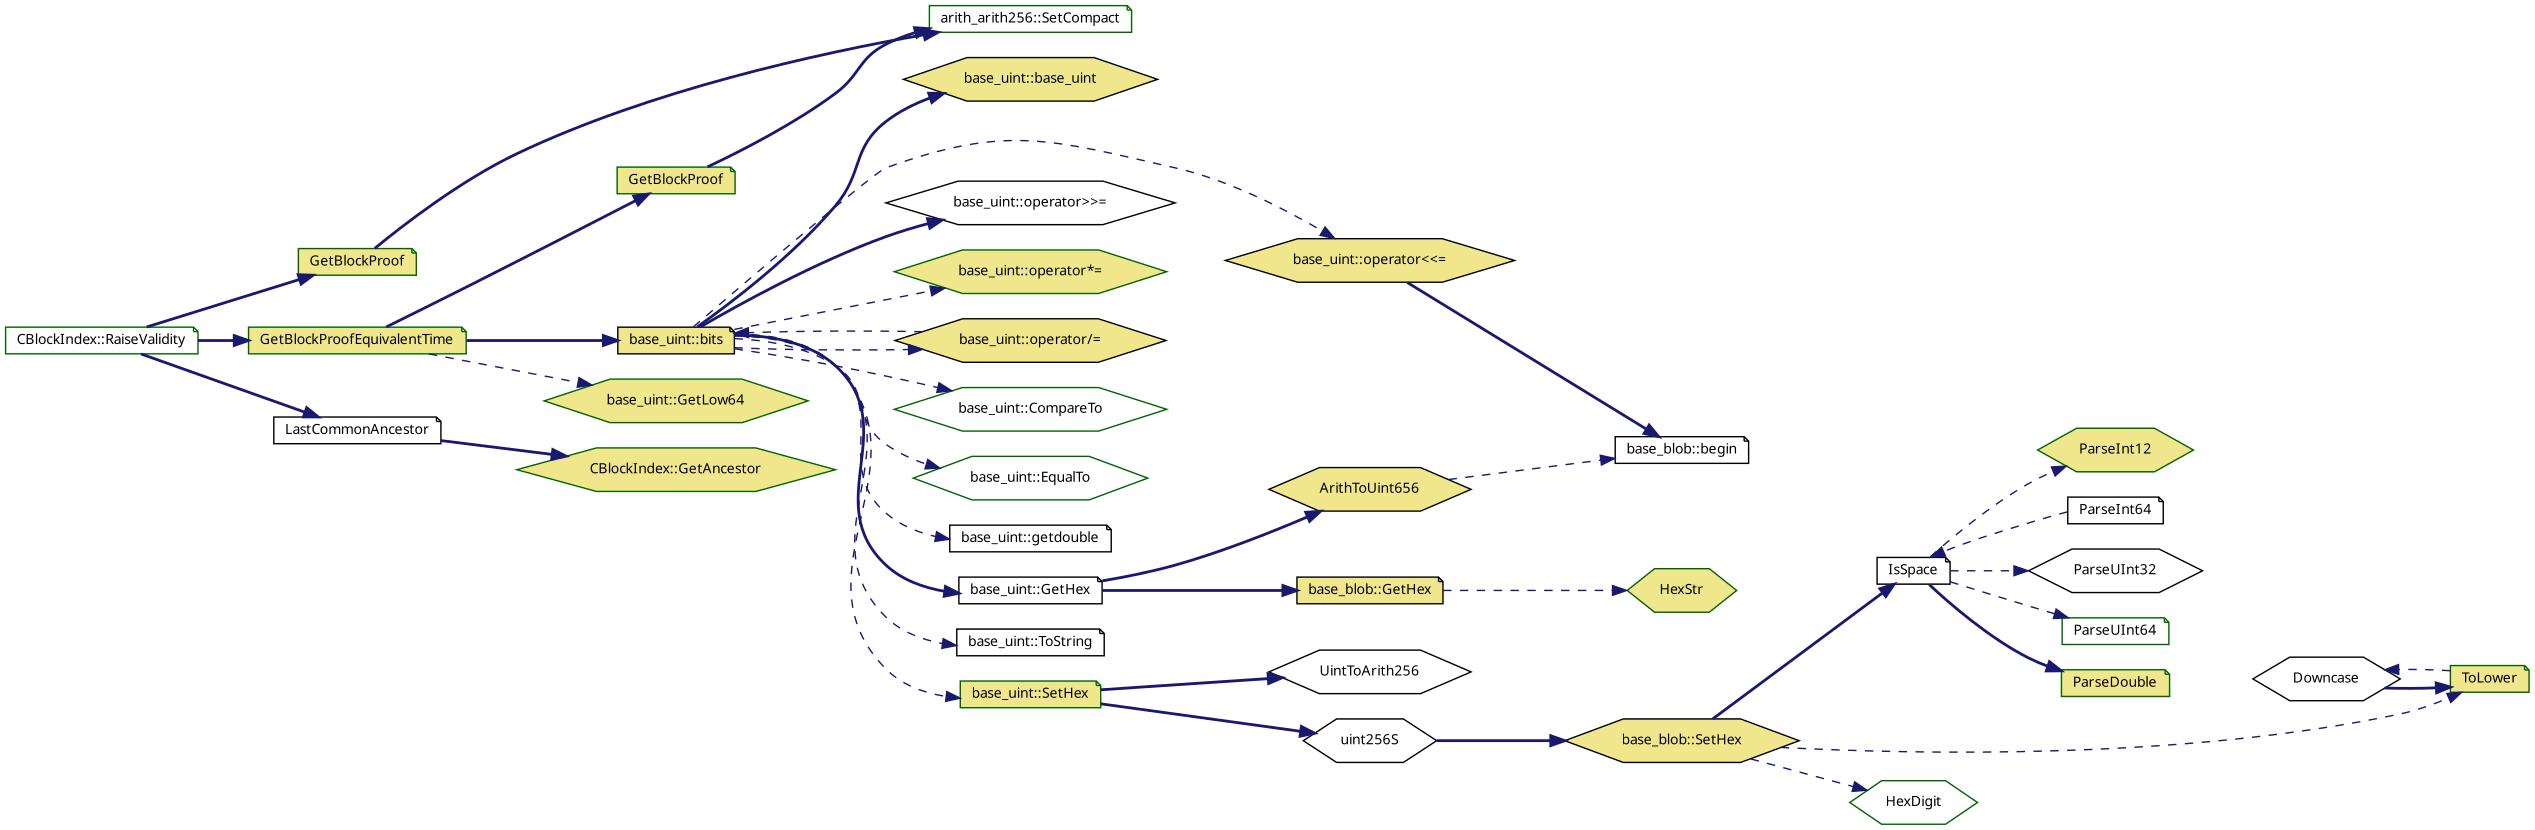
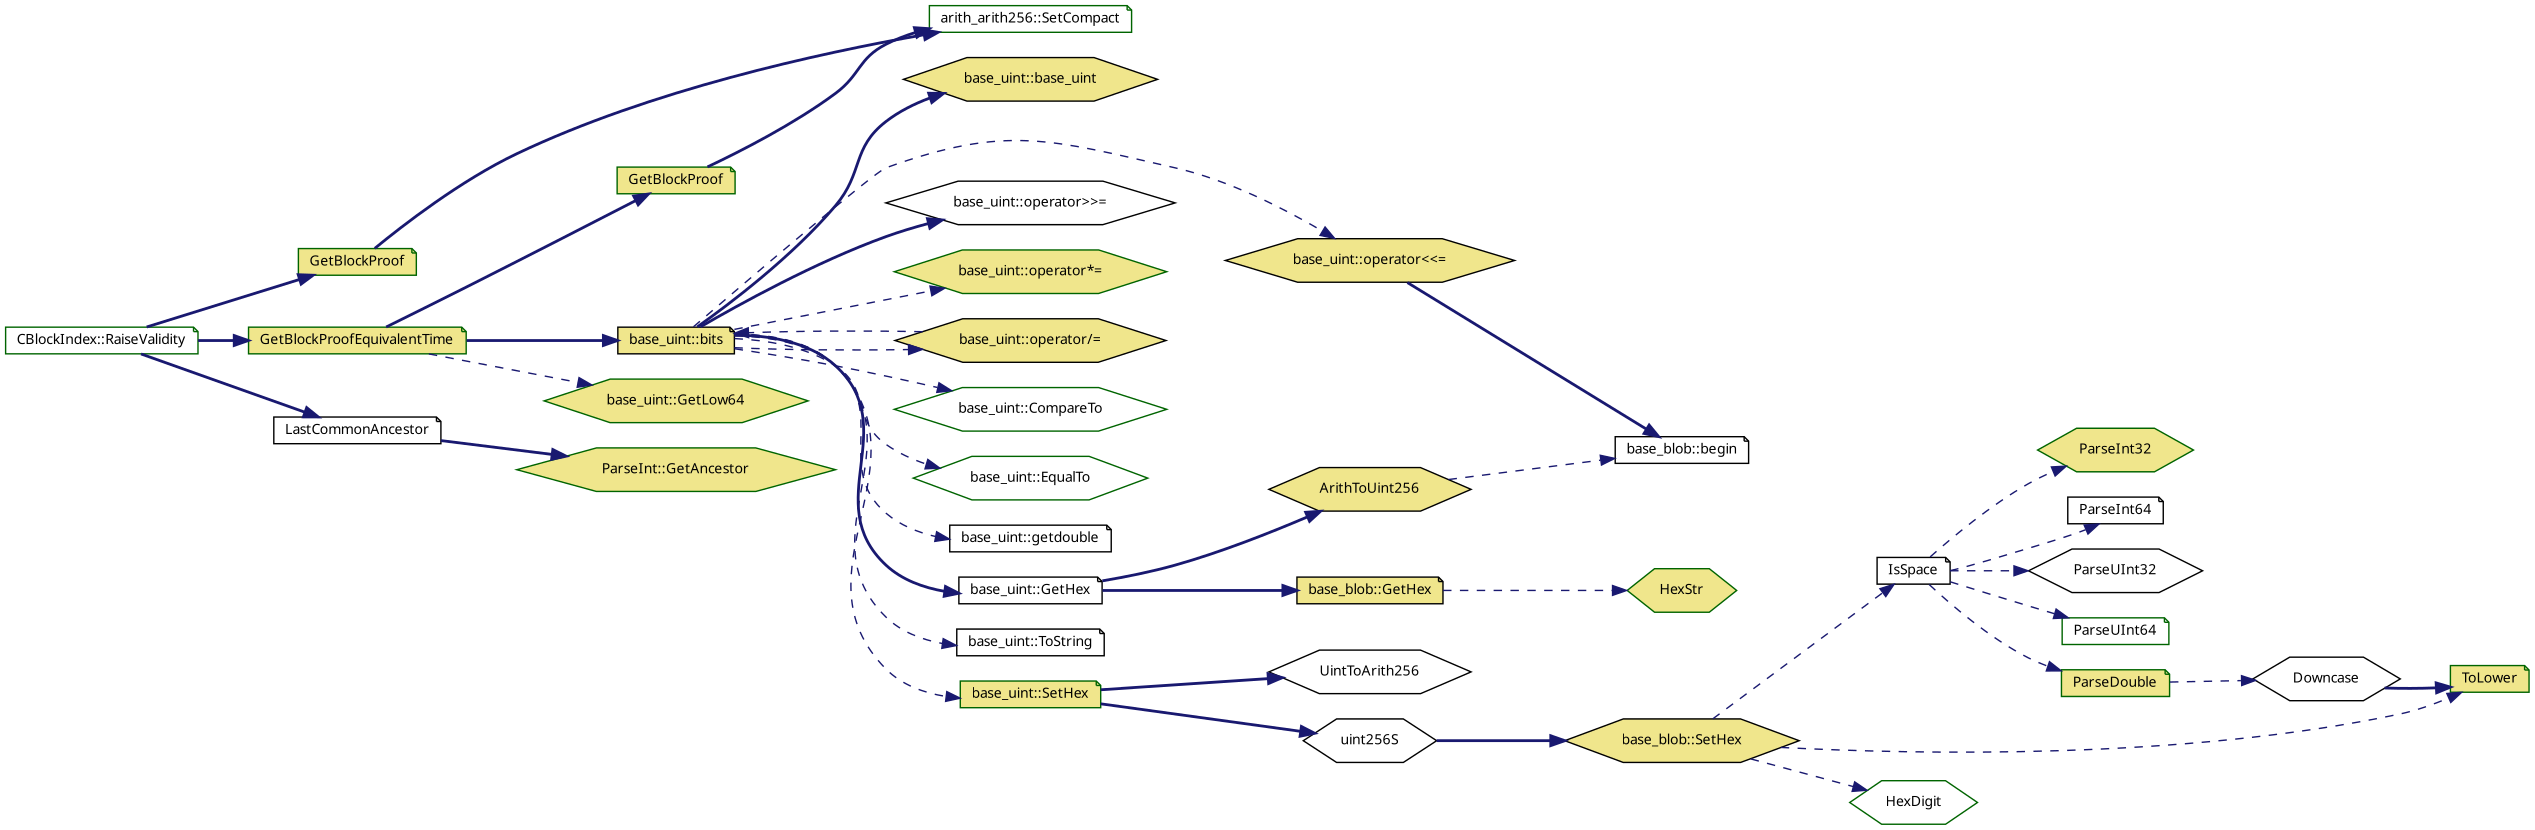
(2116, 450) -> (2116, 450)
(676, 470) -> (676, 470)
(1370, 489) -> (1370, 489)
(2005, 530) -> (2018, 551)
(1985, 631) -> (1985, 631)
(1798, 656) -> (1798, 656)
(2425, 670) -> (2205, 681)
